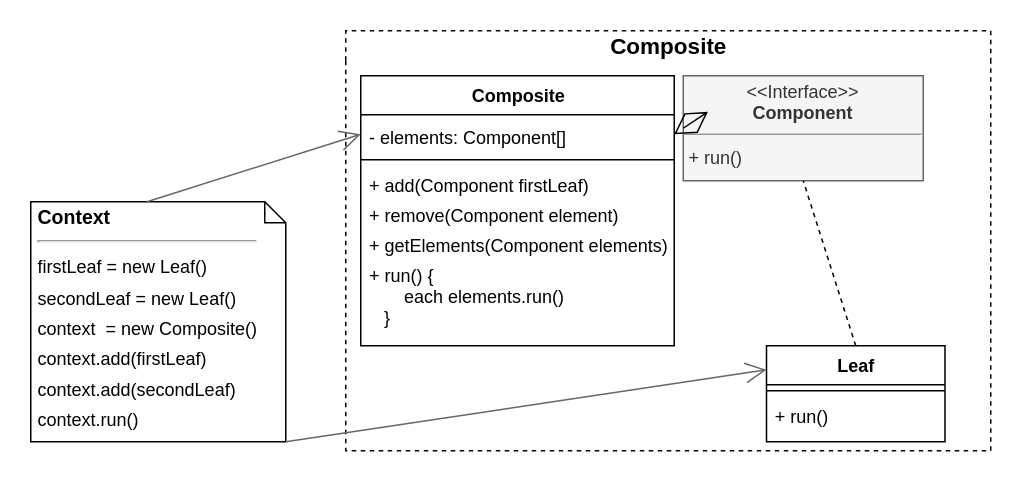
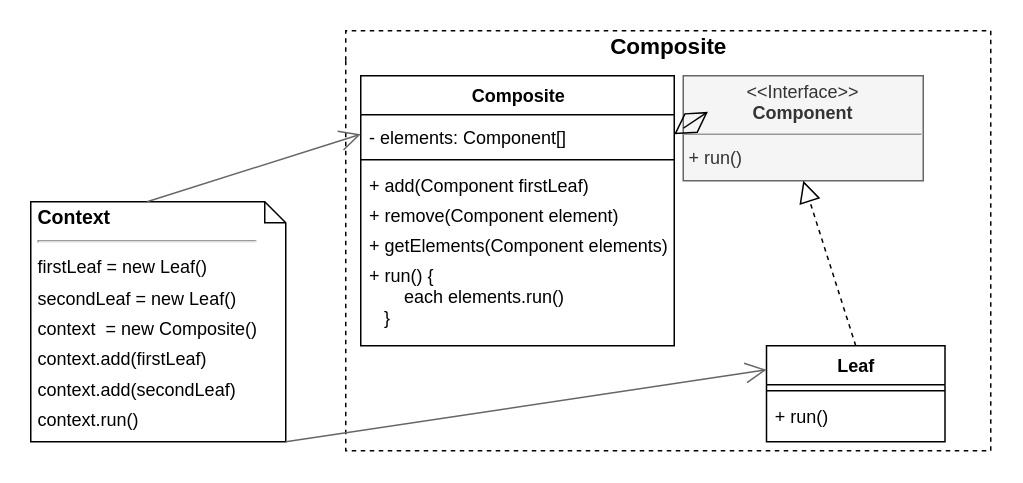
(807, 192) -> (810, 202)
